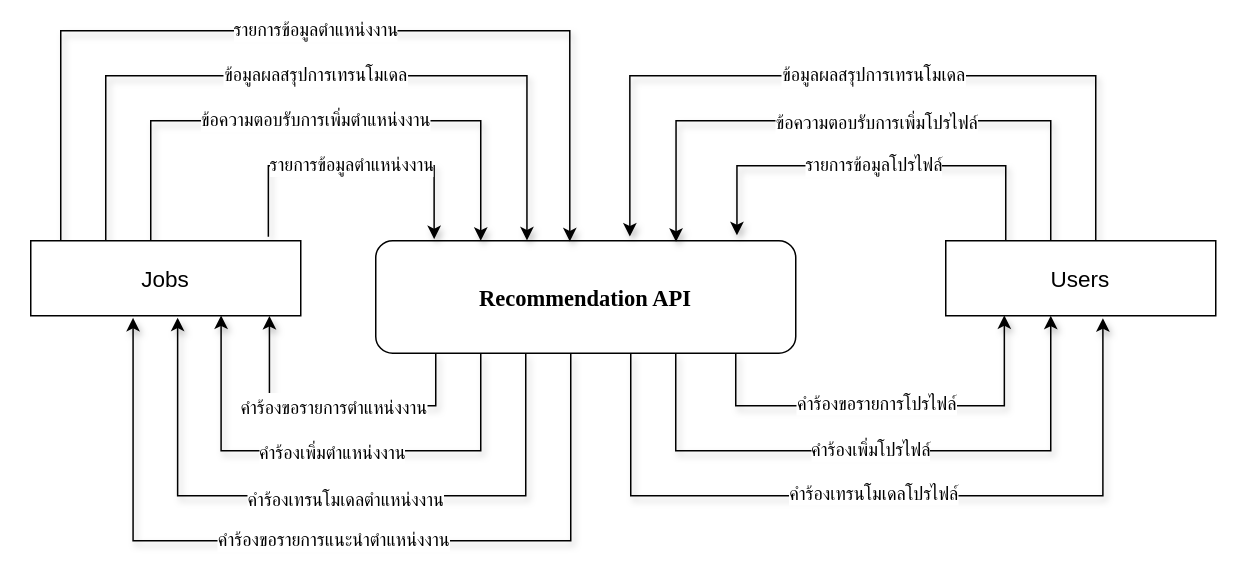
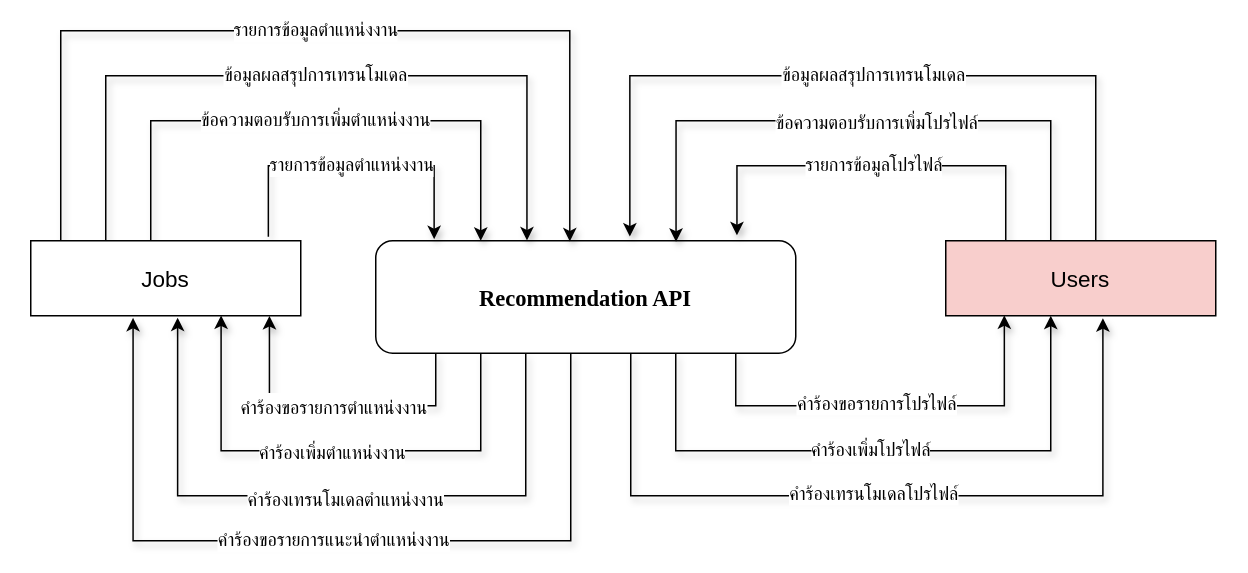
(1081, 278) -> (1081, 278)
